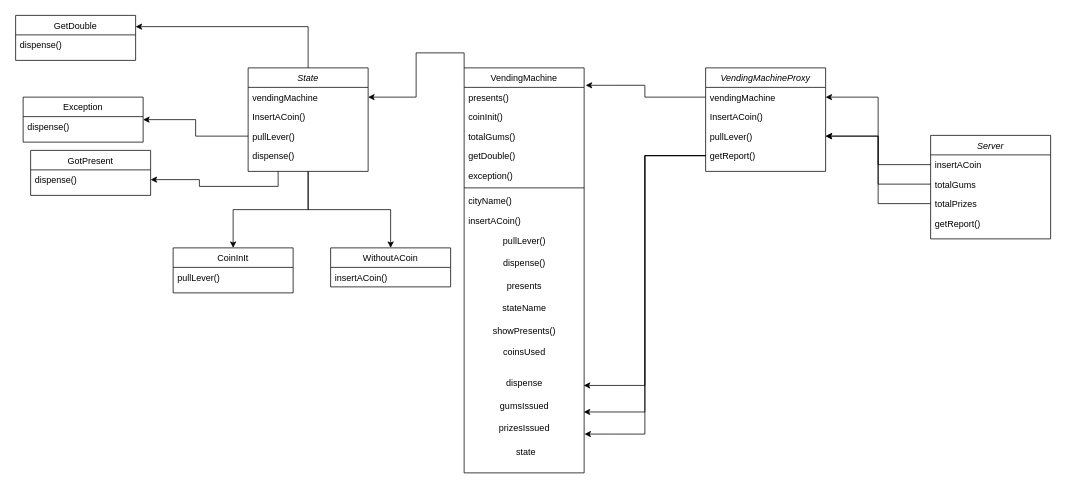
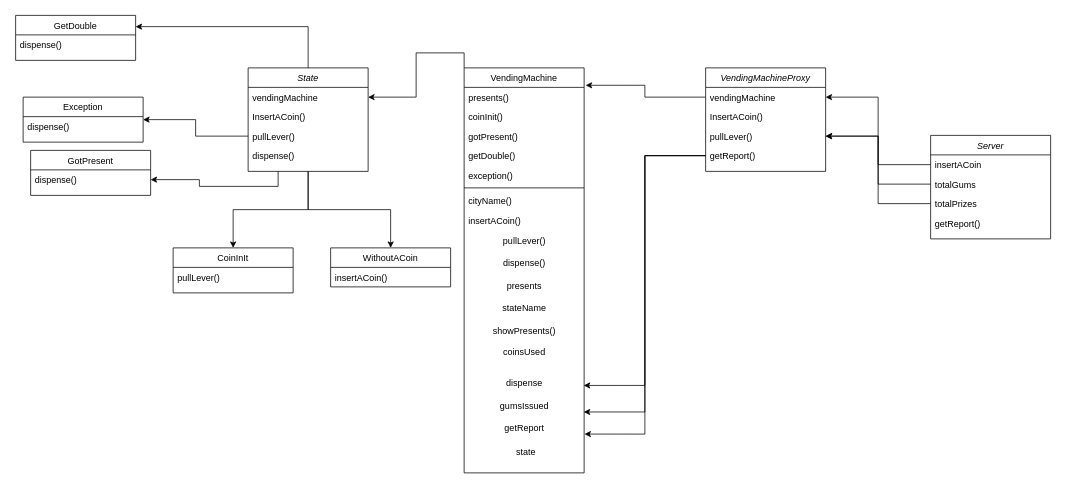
(495, 137) -> (498, 137)
(524, 429) -> (524, 429)
